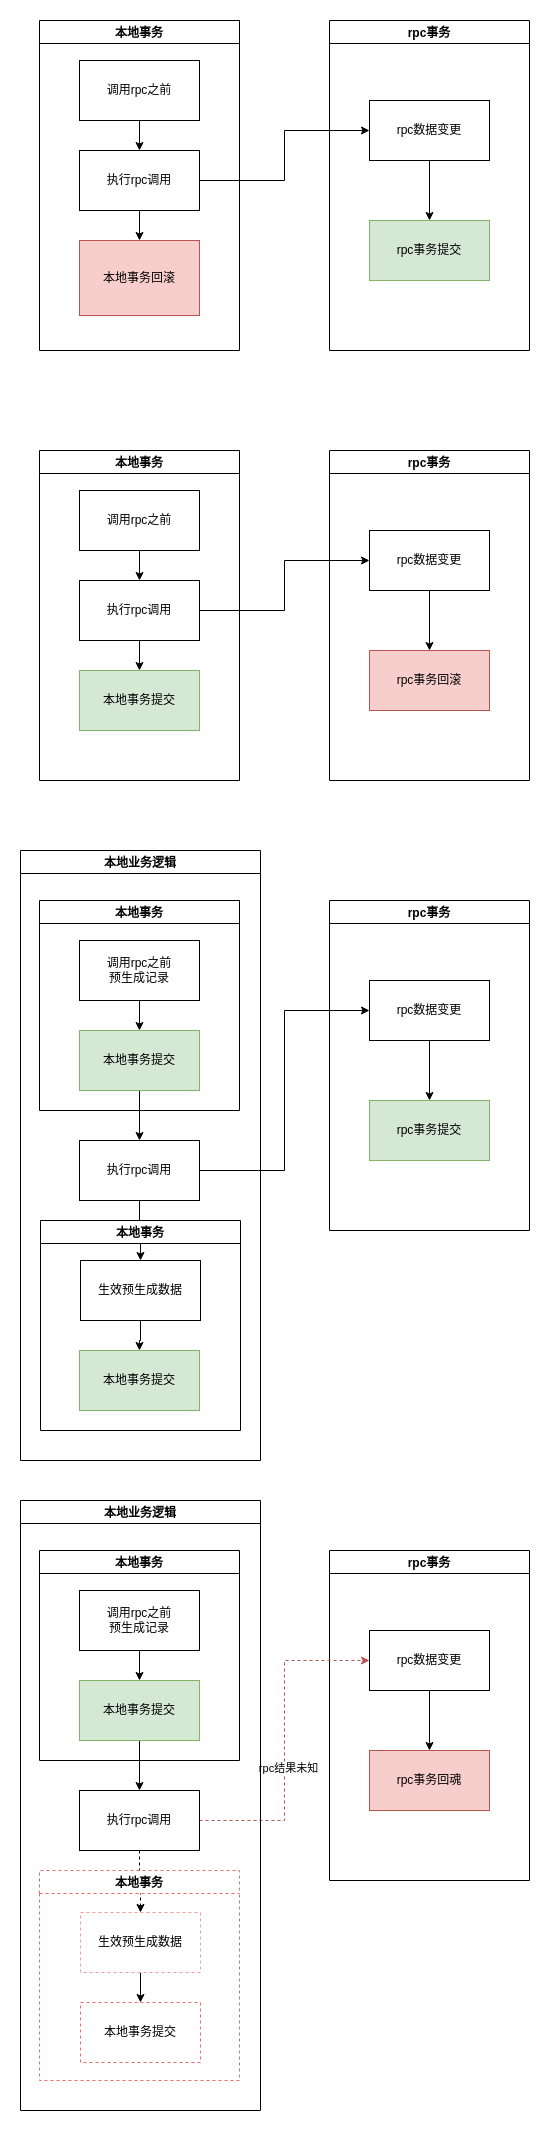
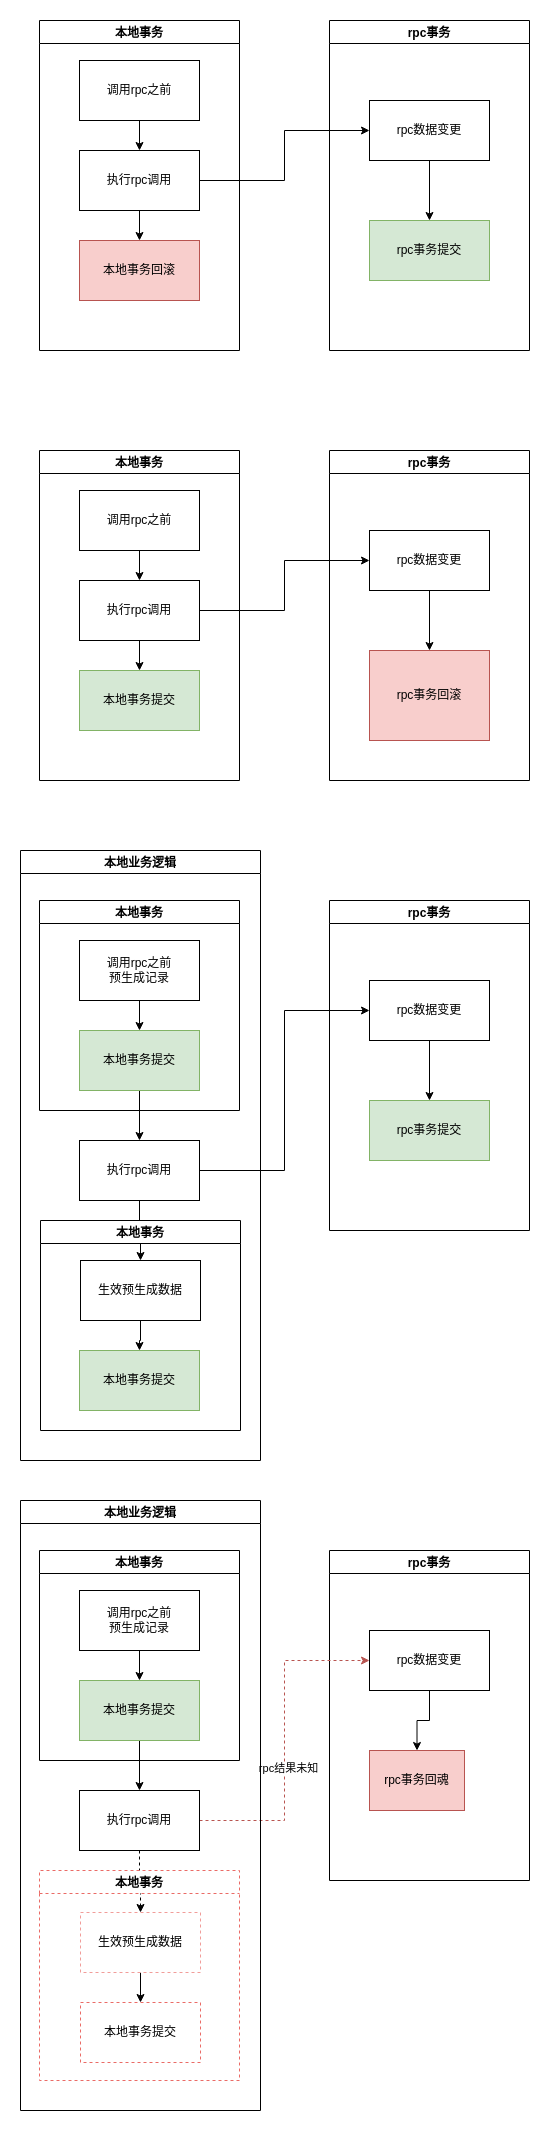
(140, 278) -> (140, 271)
(430, 681) -> (430, 696)
(430, 1781) -> (417, 1781)
